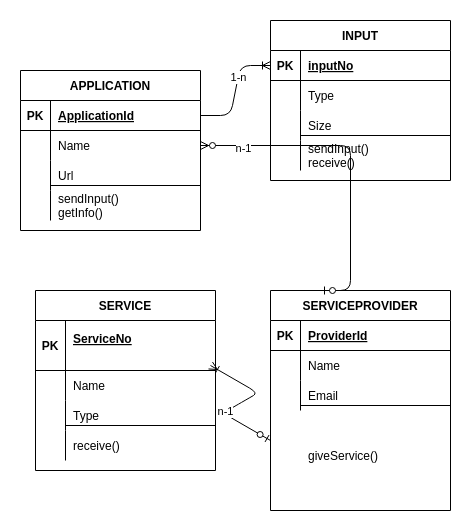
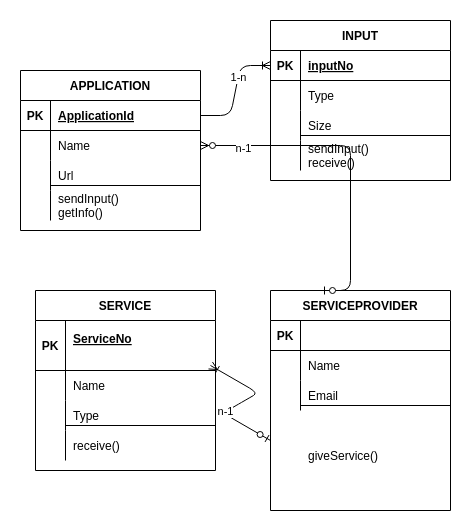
(376, 336) -> none
